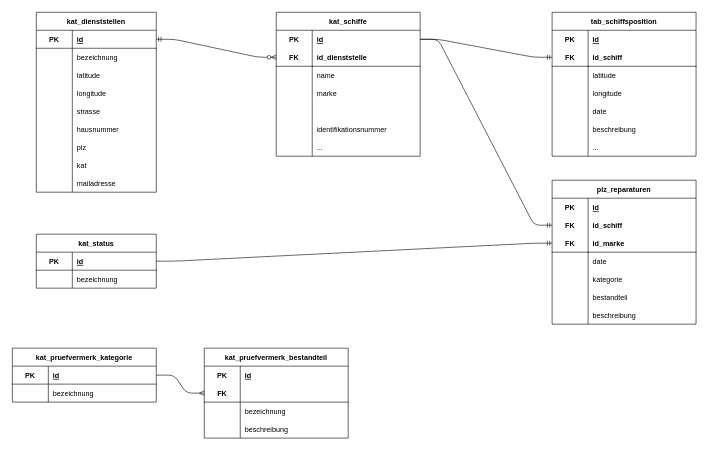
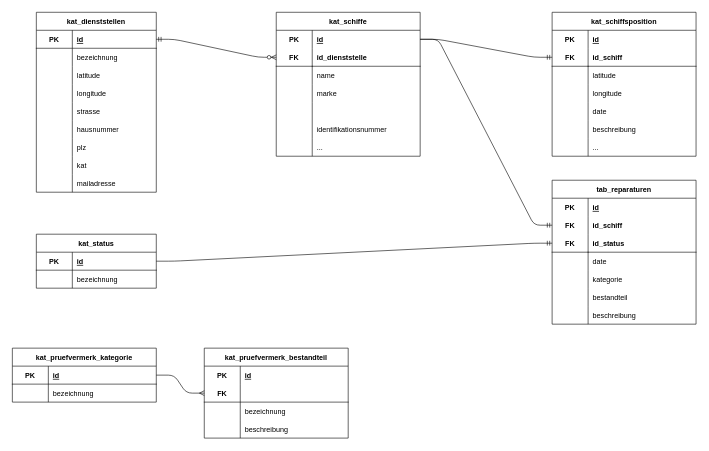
(624, 22) -> (624, 22)
(624, 190) -> (624, 190)
(608, 244) -> (610, 244)
